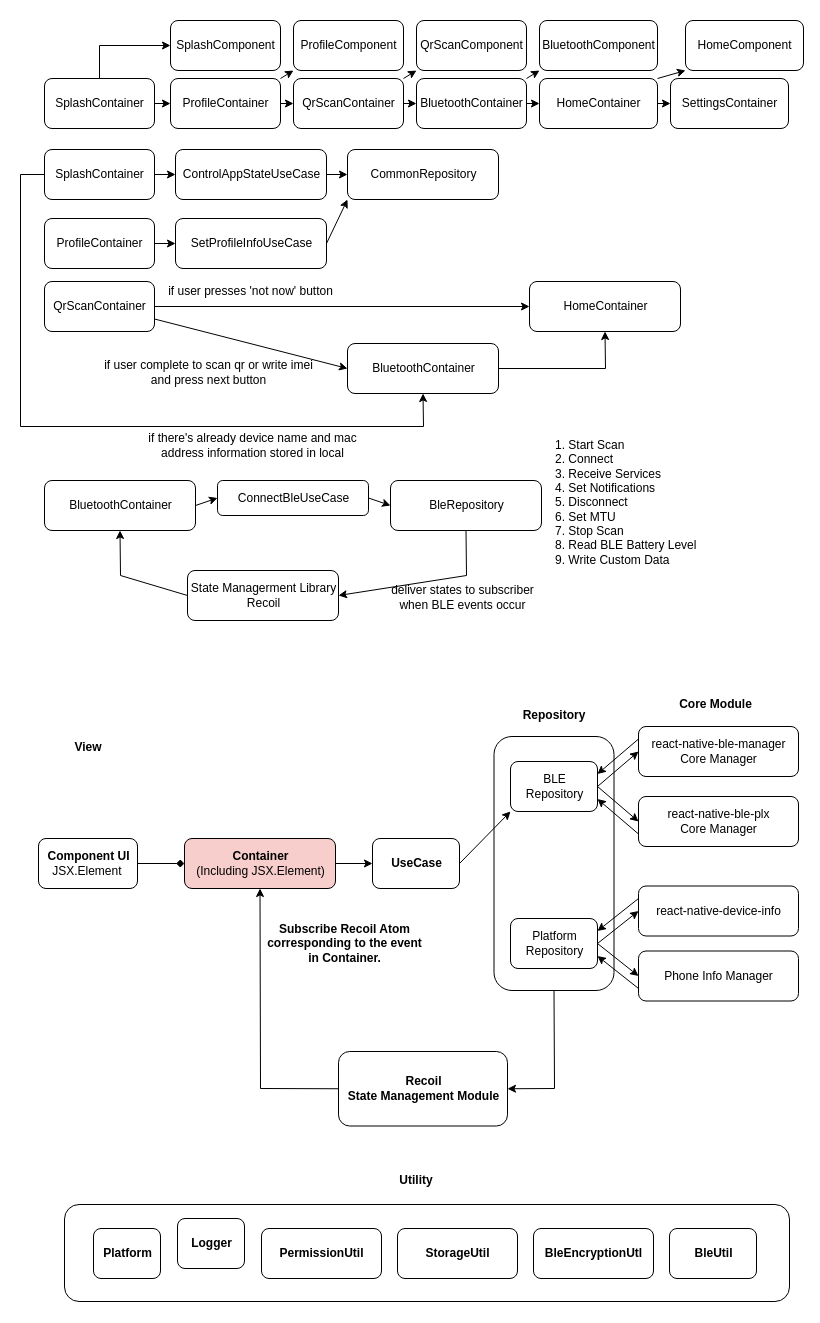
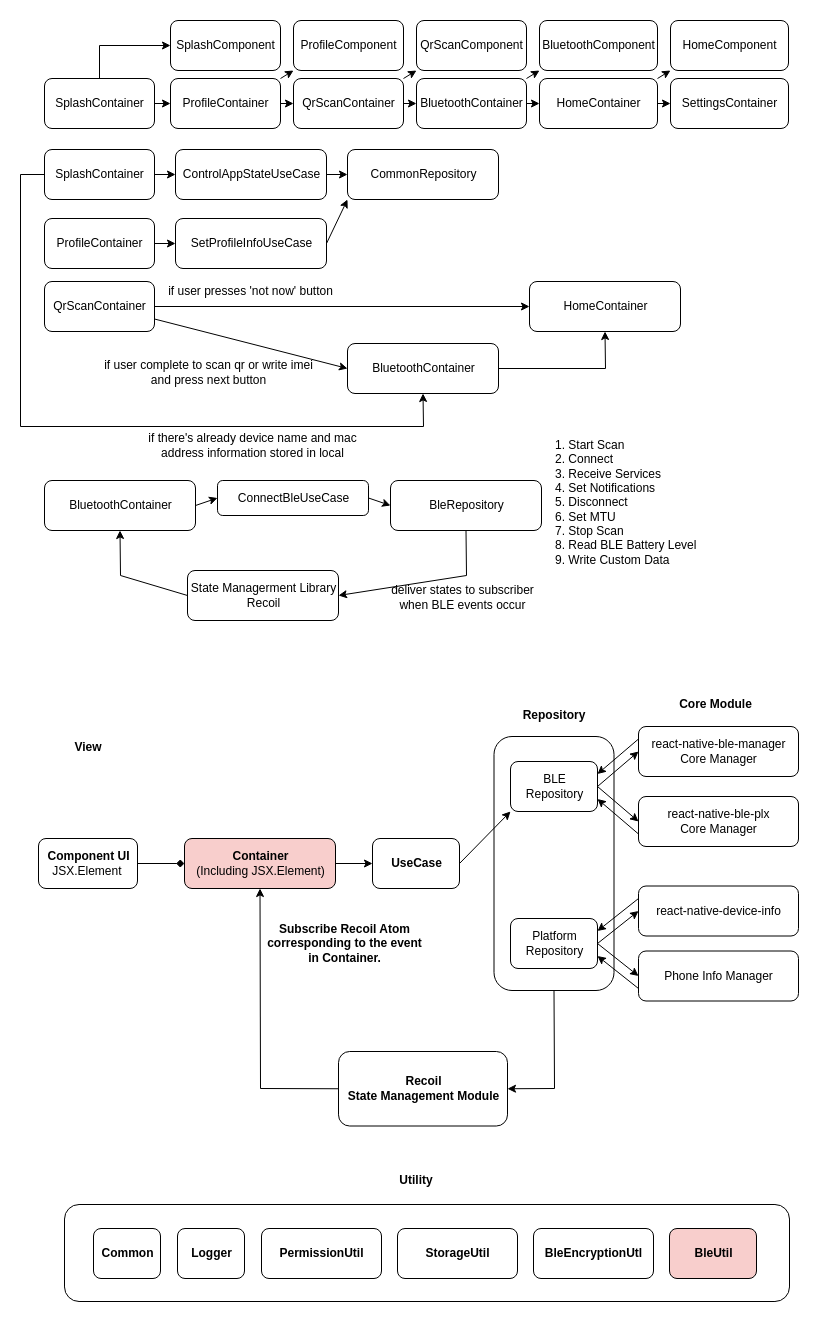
(745, 46) -> (730, 46)
(211, 1244) -> (211, 1254)
(128, 1254) -> (128, 1254)
(713, 1254) -> (713, 1254)
